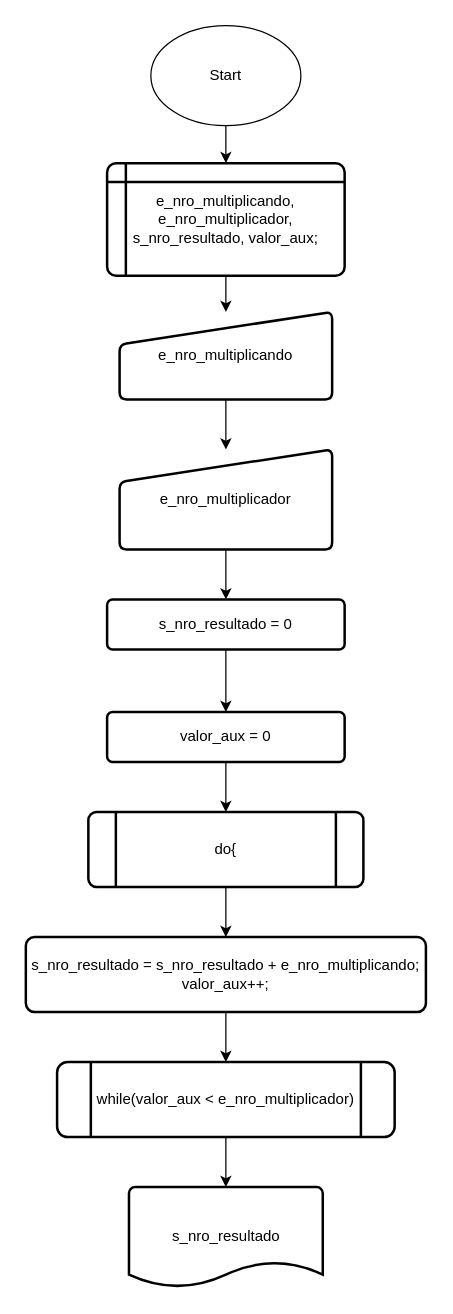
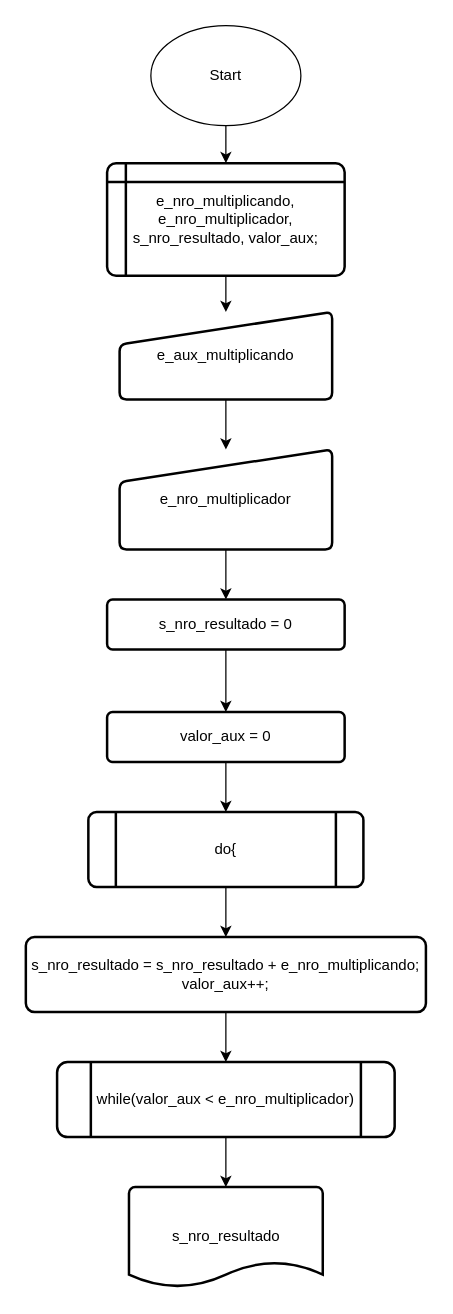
(226, 356) -> (226, 356)
